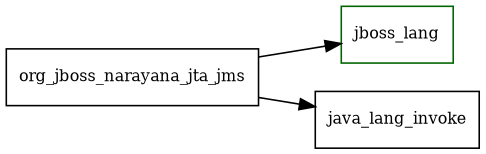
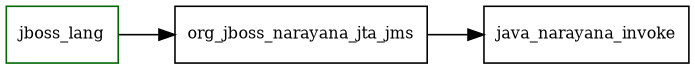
(292, 52) -> (139, 35)
(397, 120) -> (586, 35)
